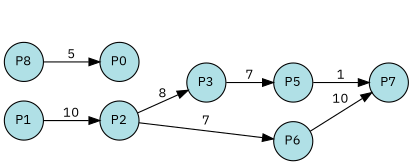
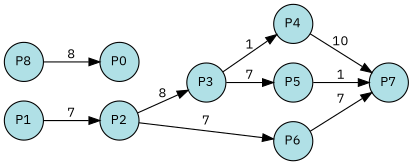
none -> (293, 24)
(72, 55) -> (72, 55)
(341, 99) -> (341, 99)
(72, 113) -> (72, 113)
